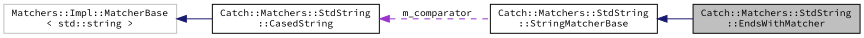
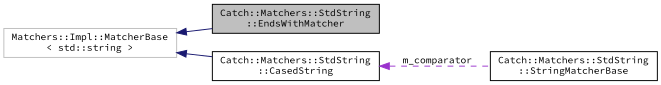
(680, 19) -> (199, 30)
